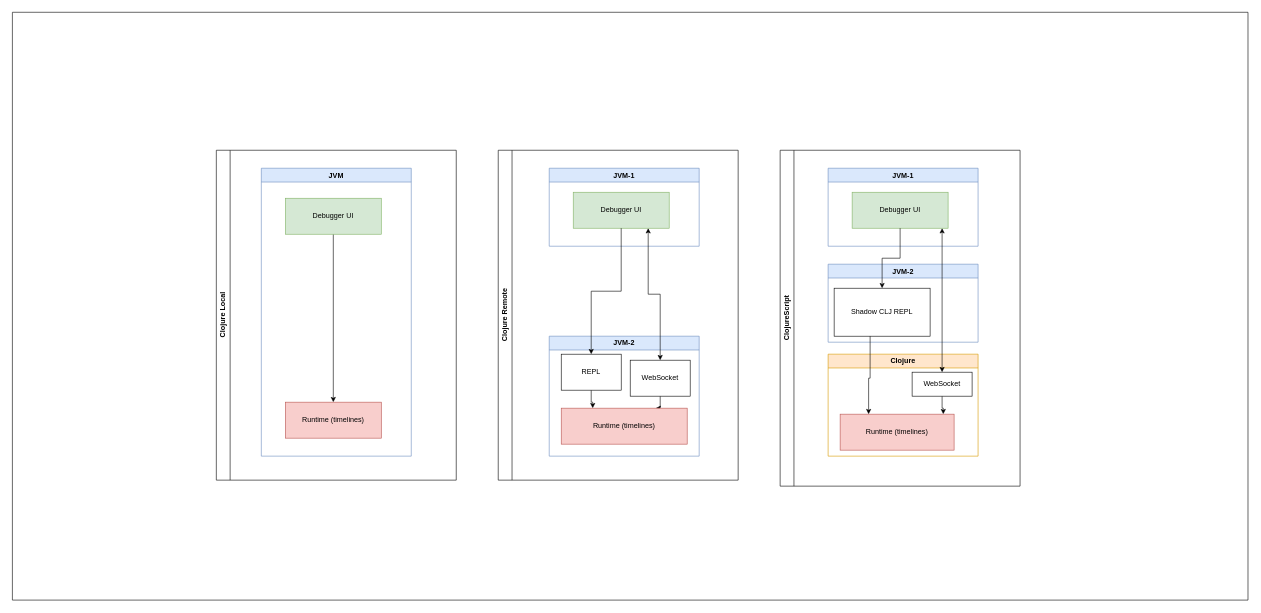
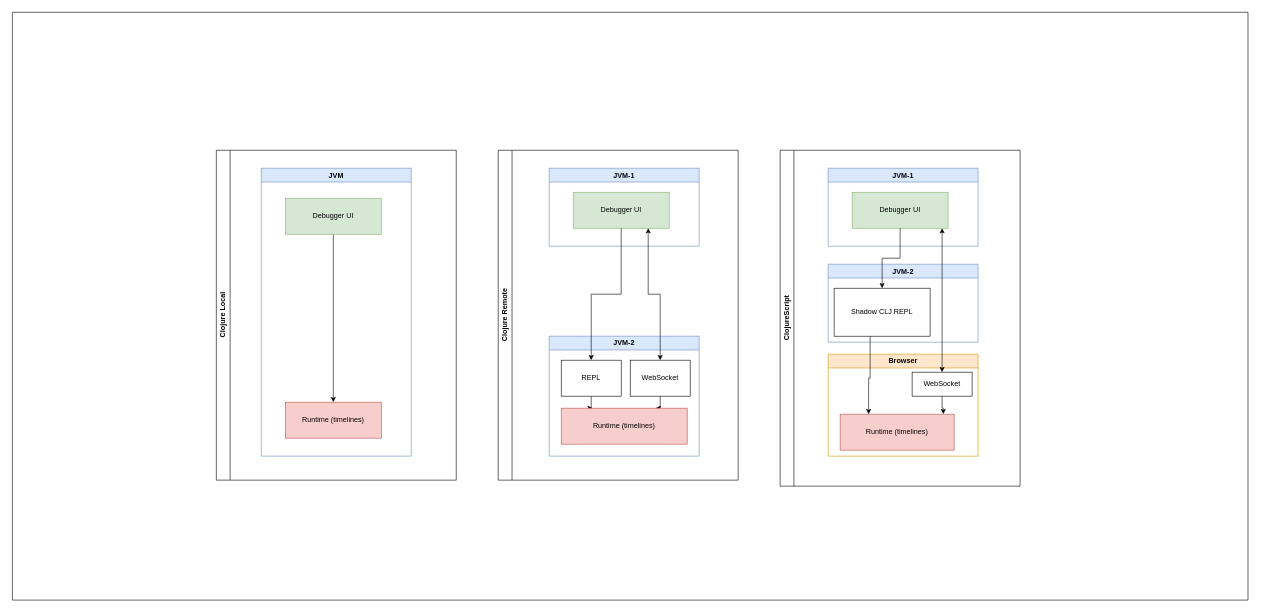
(903, 362) -> (903, 362)
(591, 372) -> (591, 378)
